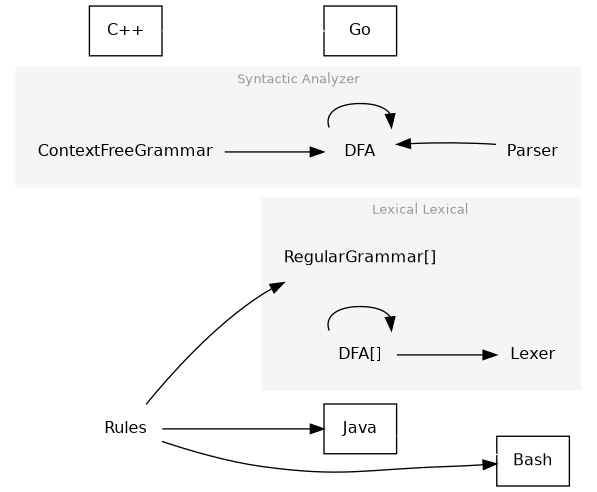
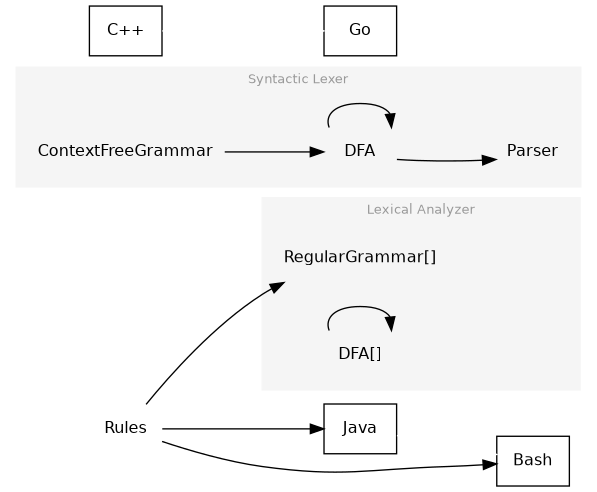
(298, 80) -> (298, 80)
(453, 143) -> (440, 161)
(421, 210) -> (421, 210)
(533, 355) -> none
